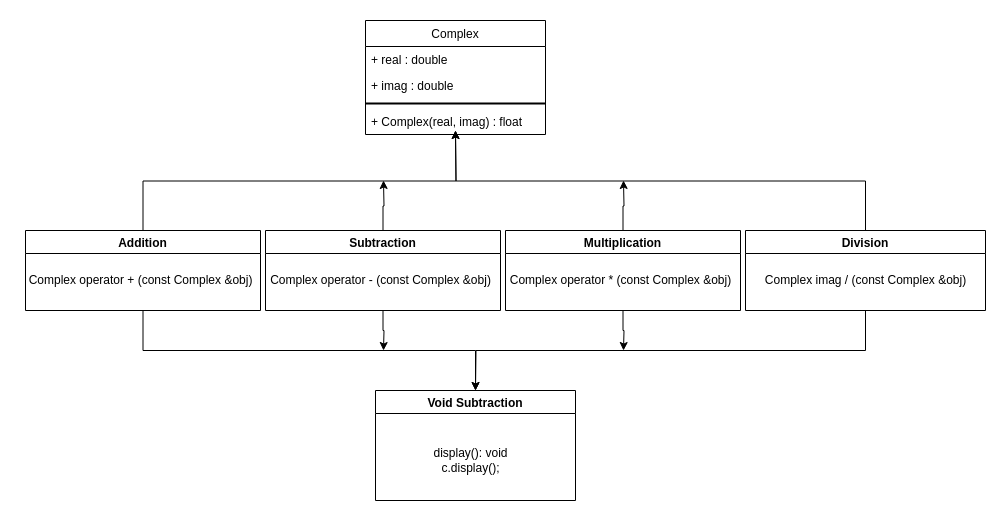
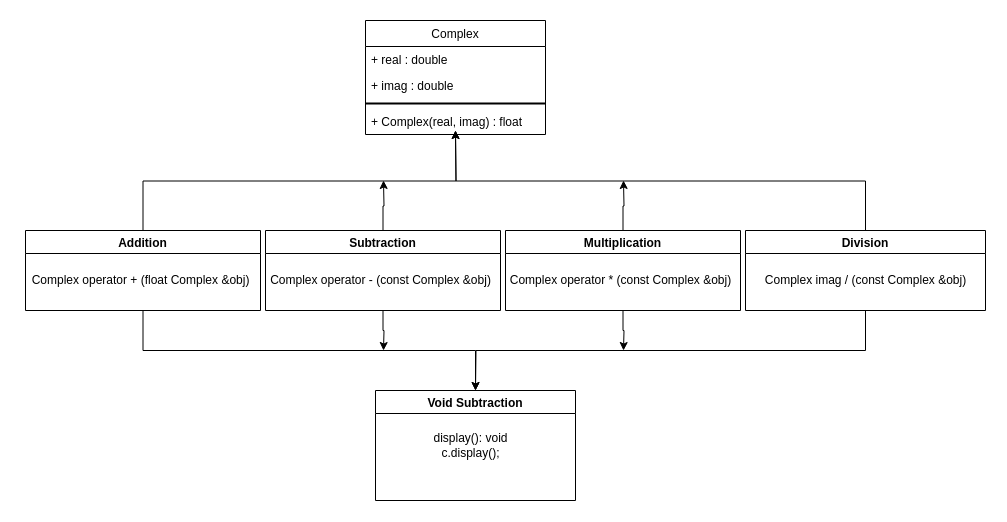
(141, 281) -> (141, 281)
(471, 461) -> (471, 446)
